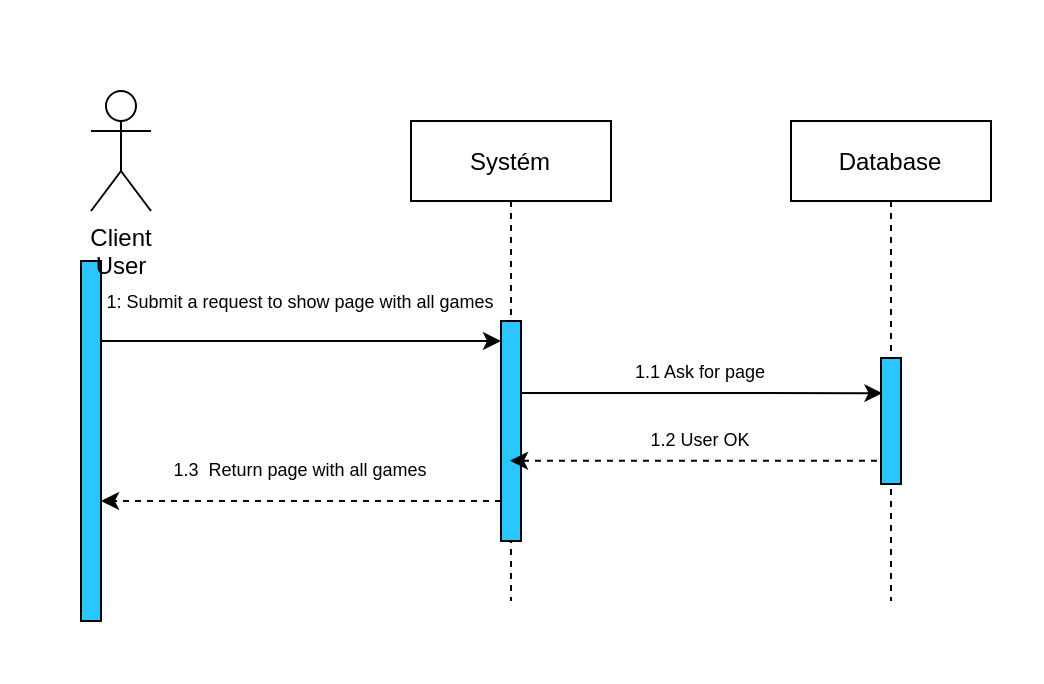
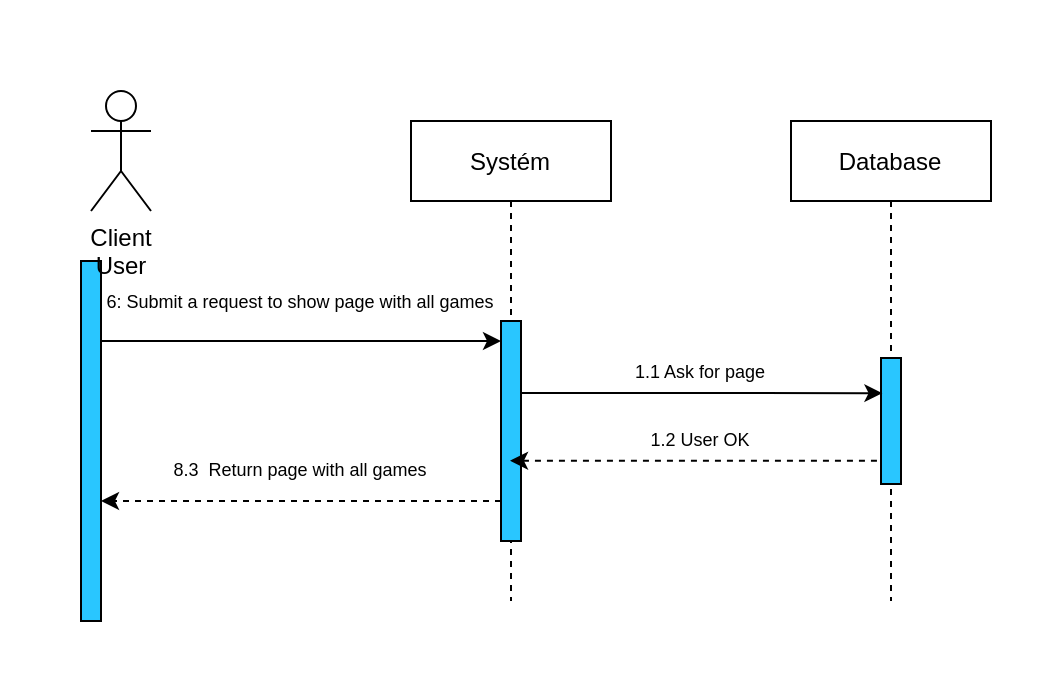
(301, 301) -> (301, 301)
(301, 471) -> (301, 471)
